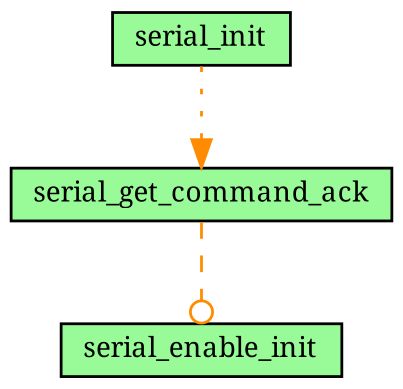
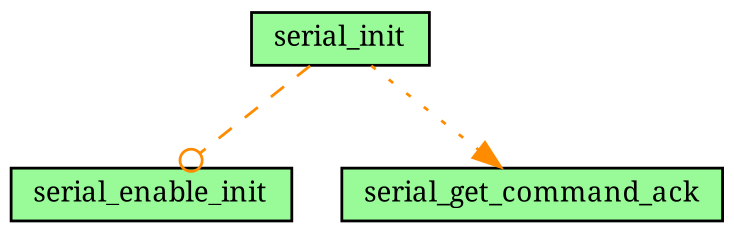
(201, 261) -> (255, 109)
